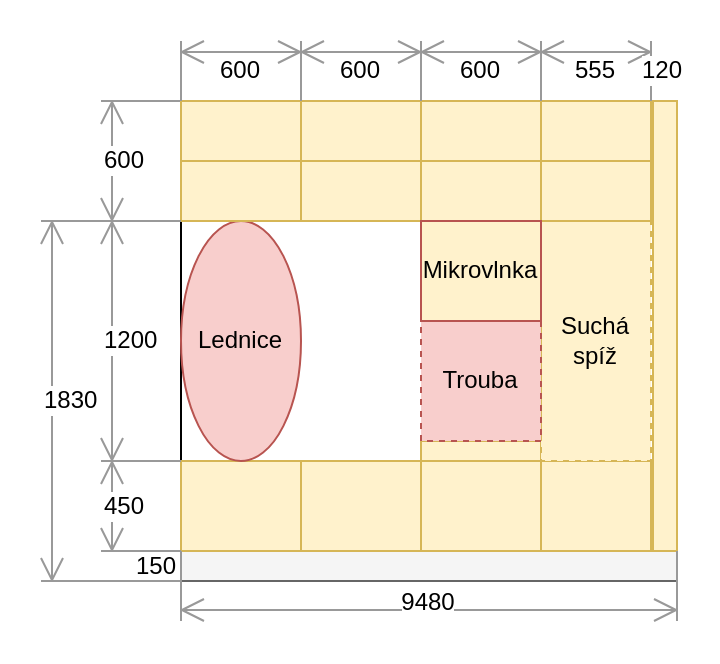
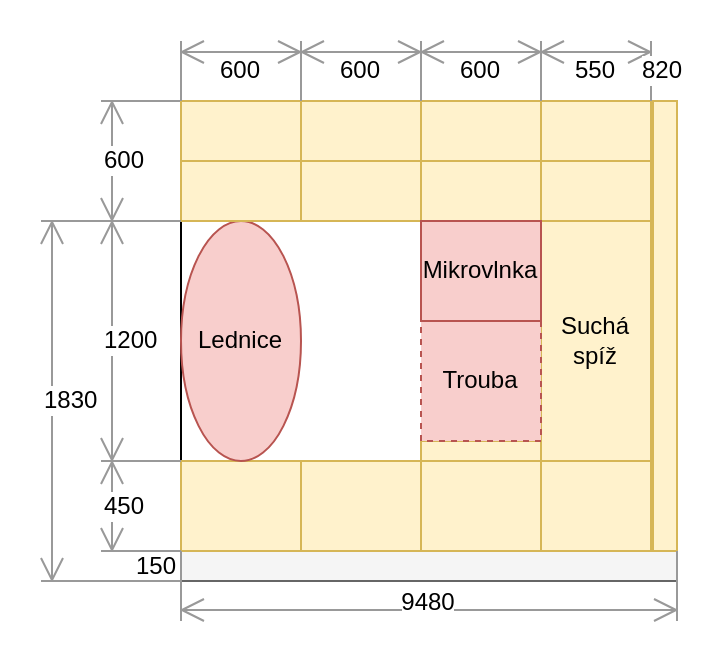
(596, 71) -> (596, 71)
(663, 71) -> (663, 71)
(481, 271) -> (481, 271)
(596, 341) -> (596, 341)
